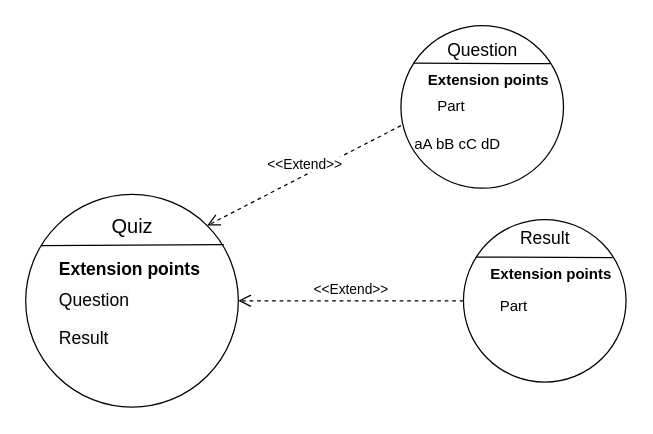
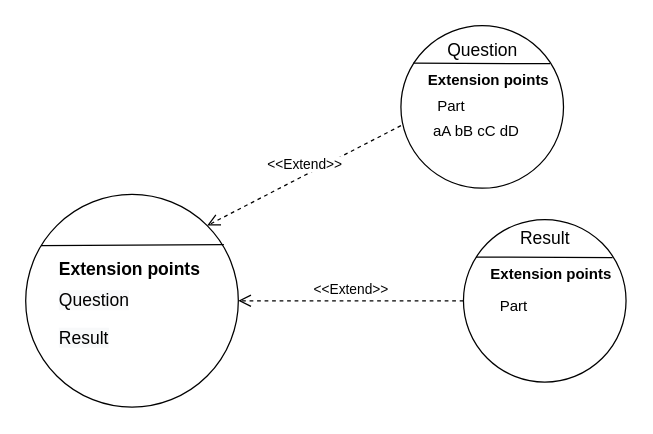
(457, 144) -> (476, 132)
(132, 226) -> none
